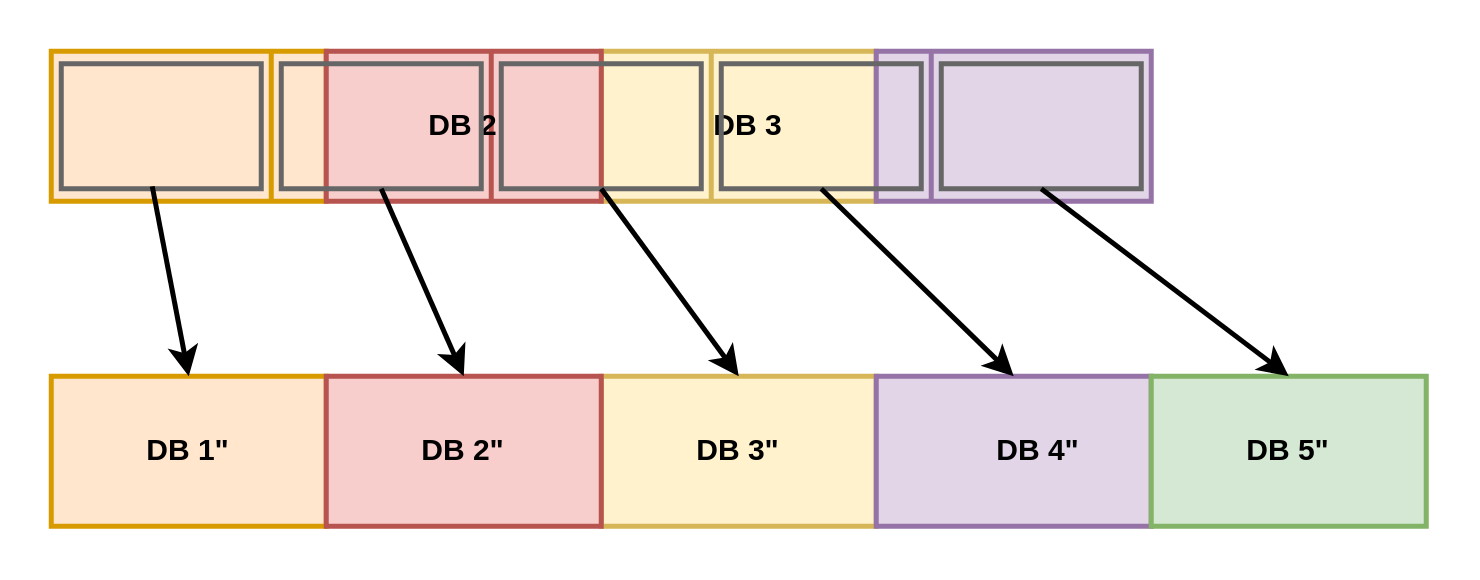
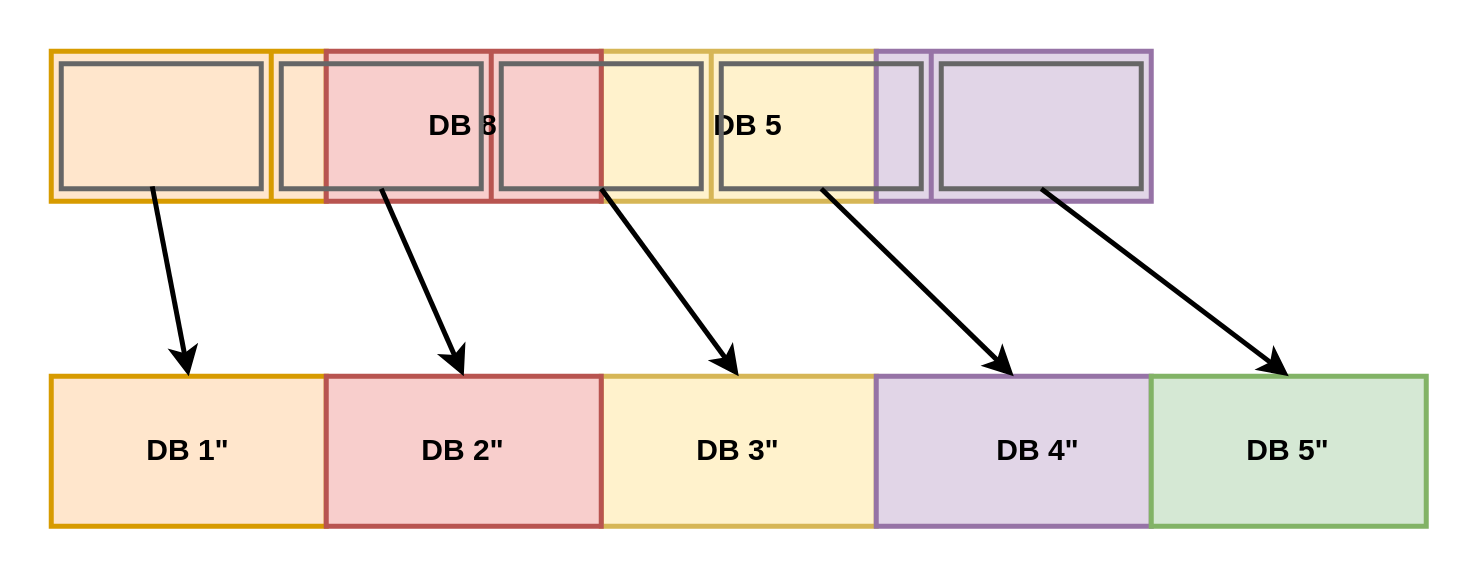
(464, 126) -> (464, 126)
(749, 126) -> (749, 126)
